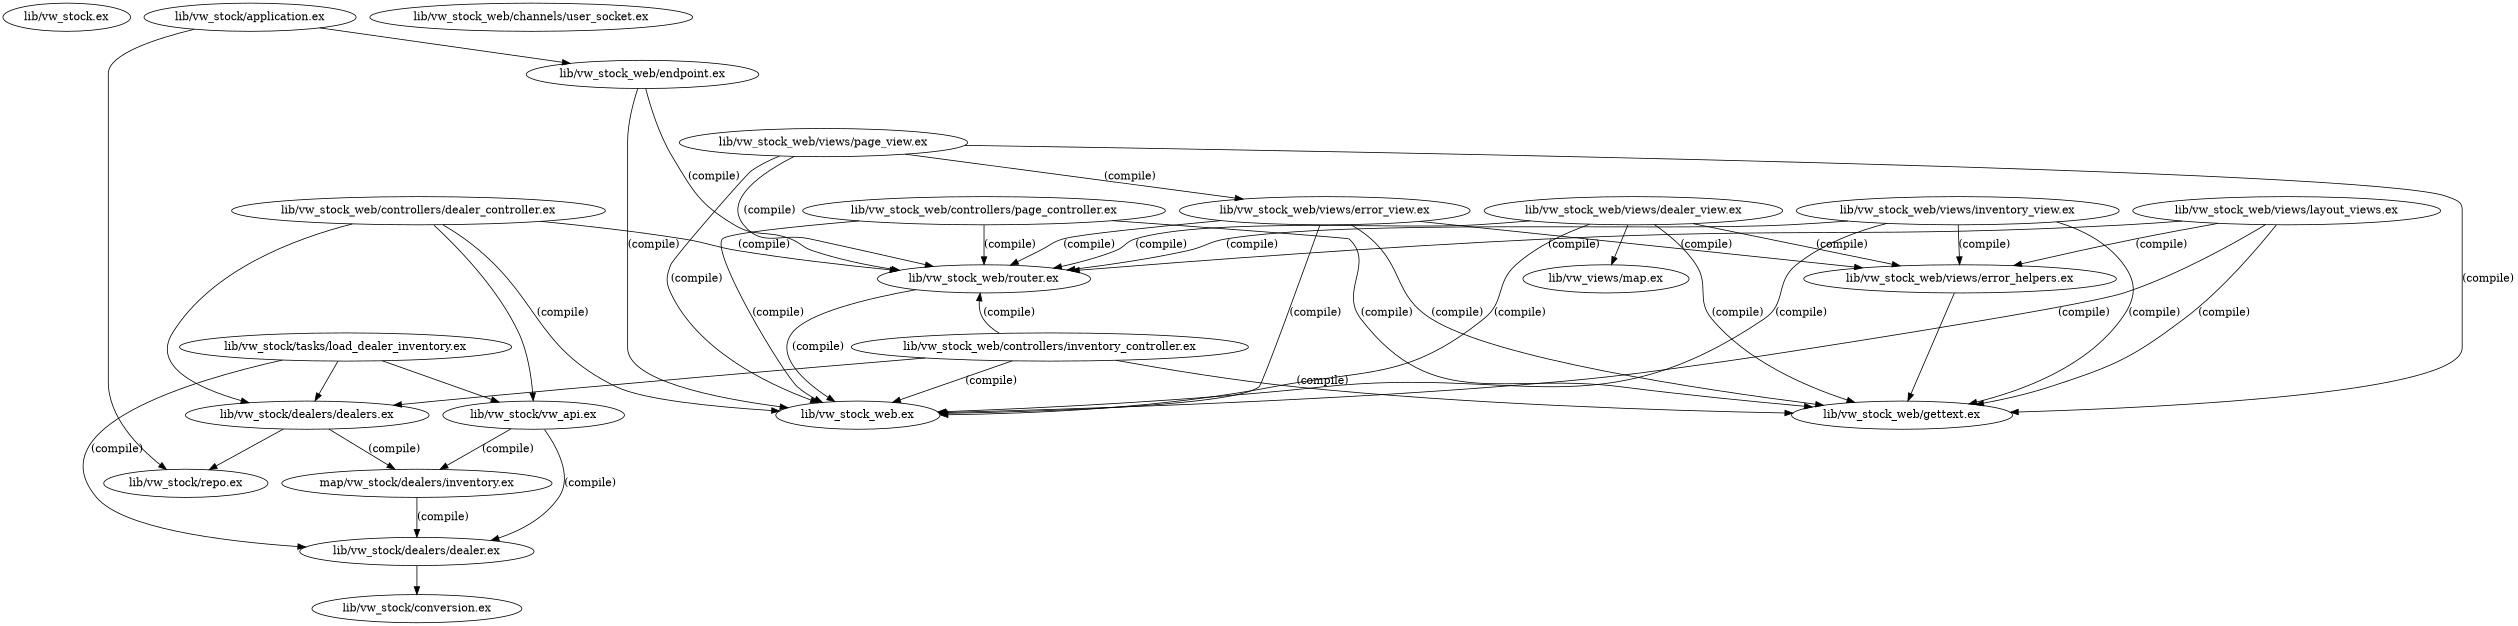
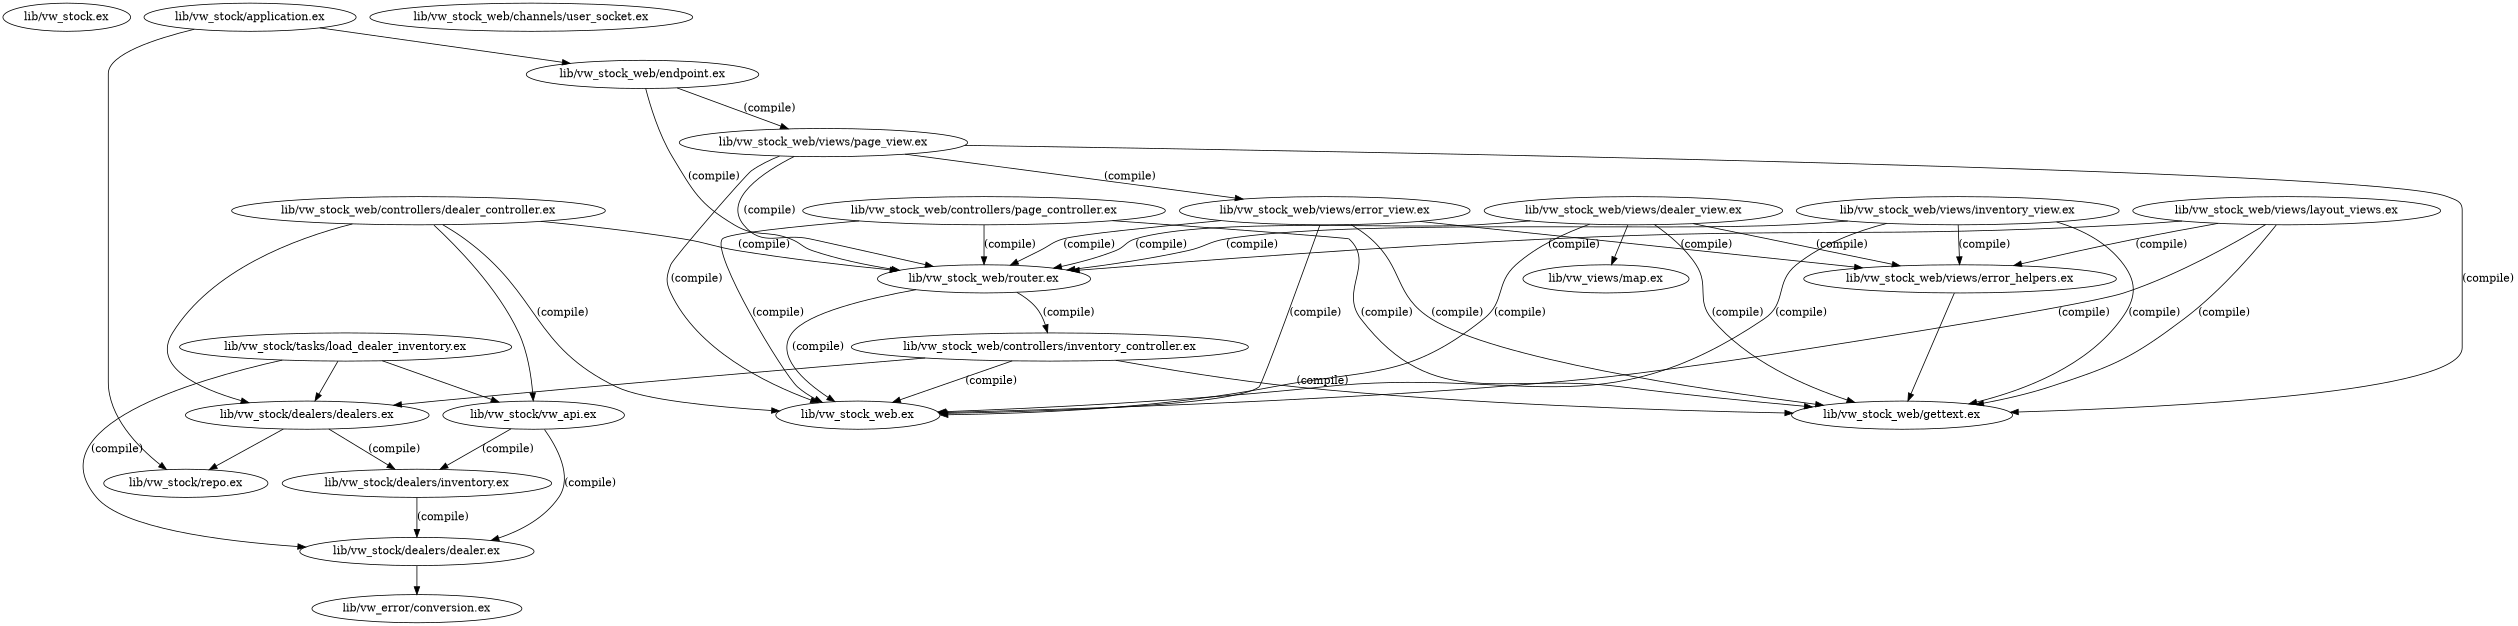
(628, 303) -> (729, 107)
(984, 320) -> (1034, 306)
(417, 483) -> (417, 483)
(417, 609) -> (417, 609)
